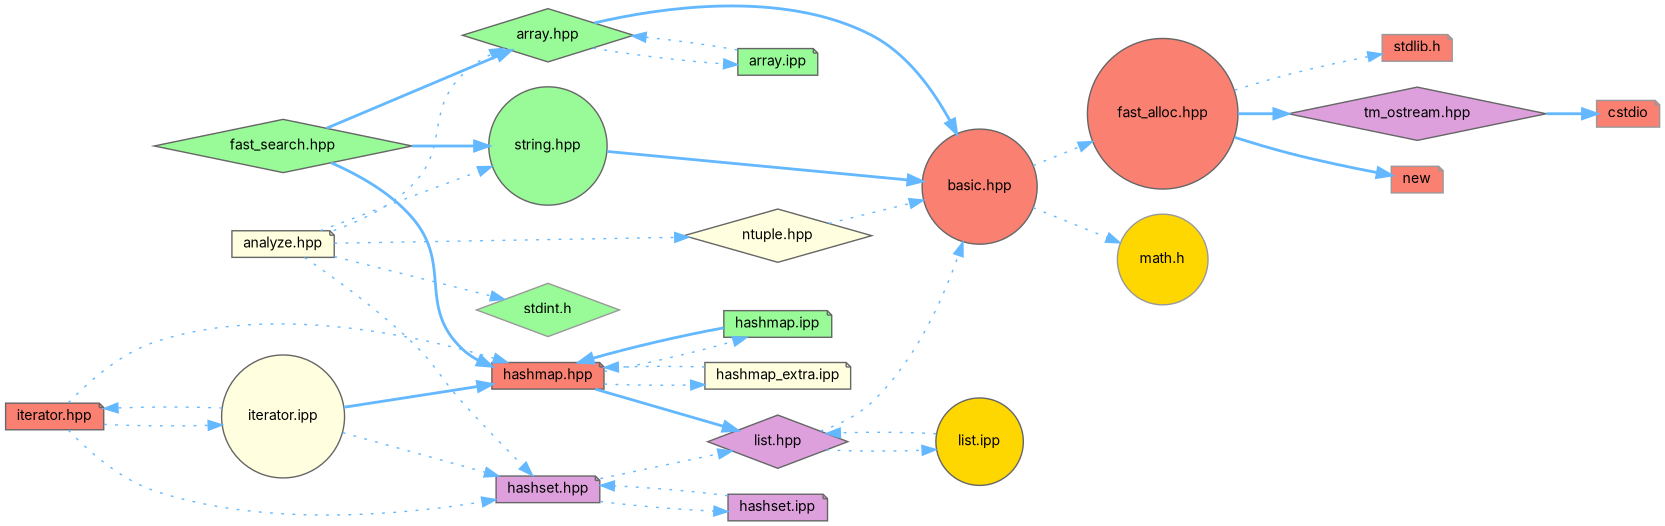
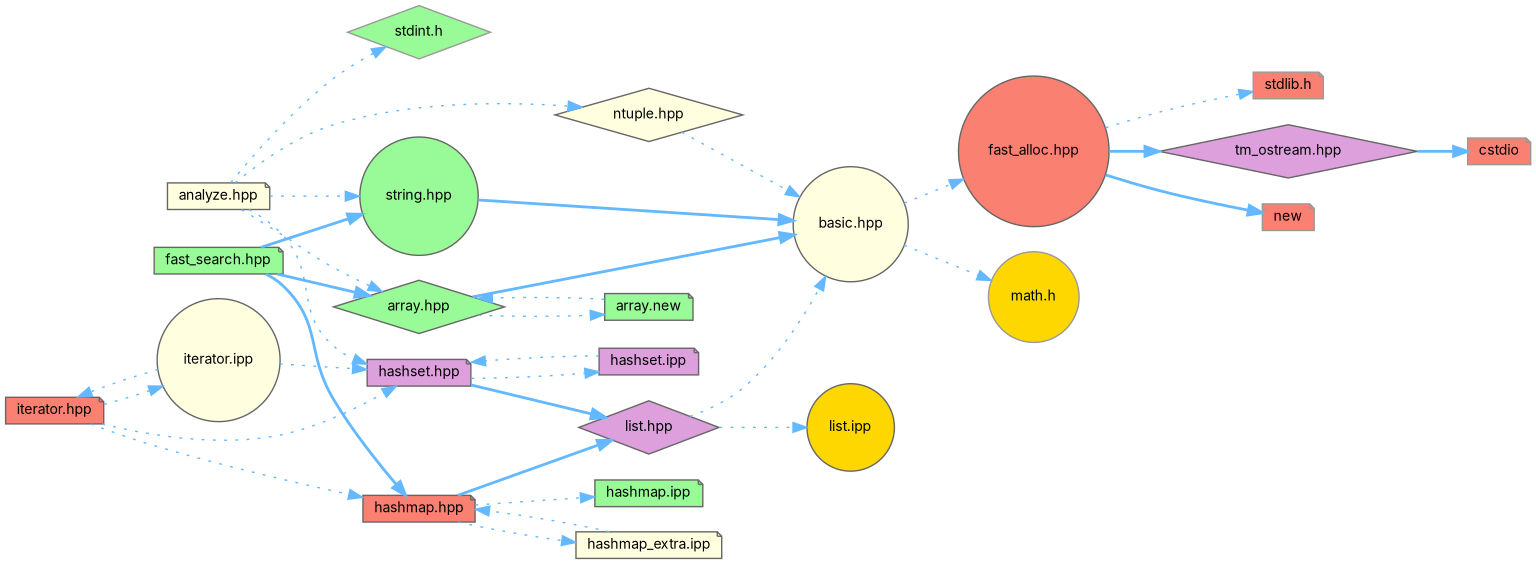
(778, 62) -> (649, 307)
(283, 146) -> (219, 261)
(980, 187) -> (851, 224)
(658, 342) -> none
(411, 397) -> none
(888, 432) -> none
(659, 466) -> (531, 399)
